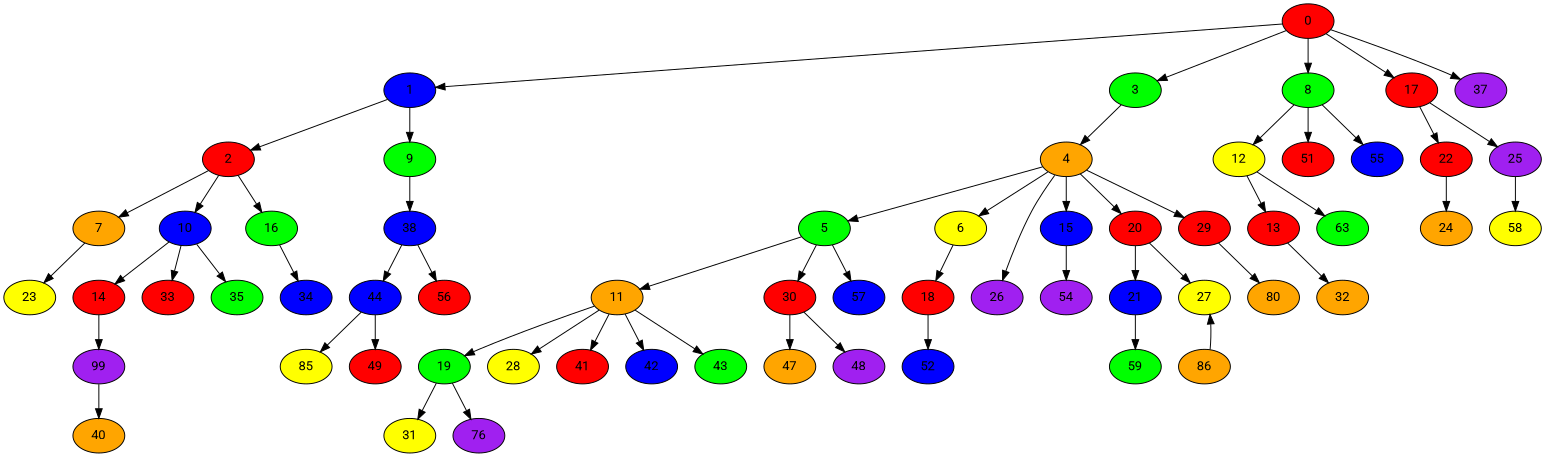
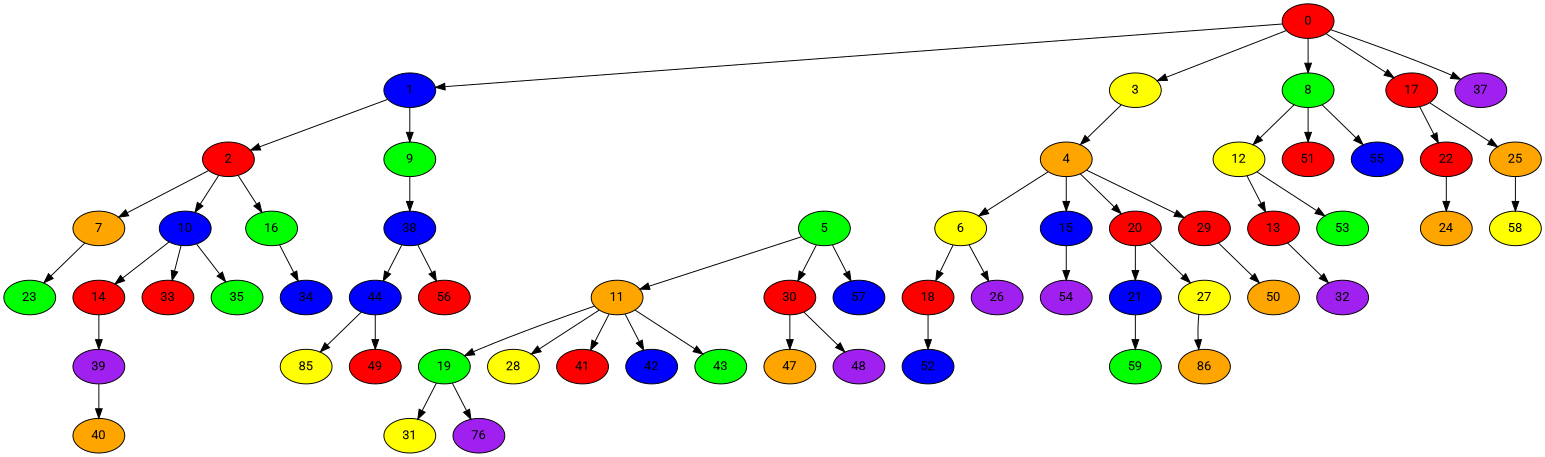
(1135, 90) -> (1135, 90)
(1515, 159) -> (1515, 159)
(950, 193) -> none
(1027, 221) -> (977, 259)
(1343, 228) -> (1343, 228)
(30, 298) -> (30, 298)
(1274, 298) -> (1274, 298)
(1343, 298) -> (1343, 298)
(1211, 337) -> (1198, 327)
(99, 367) -> (99, 367)
